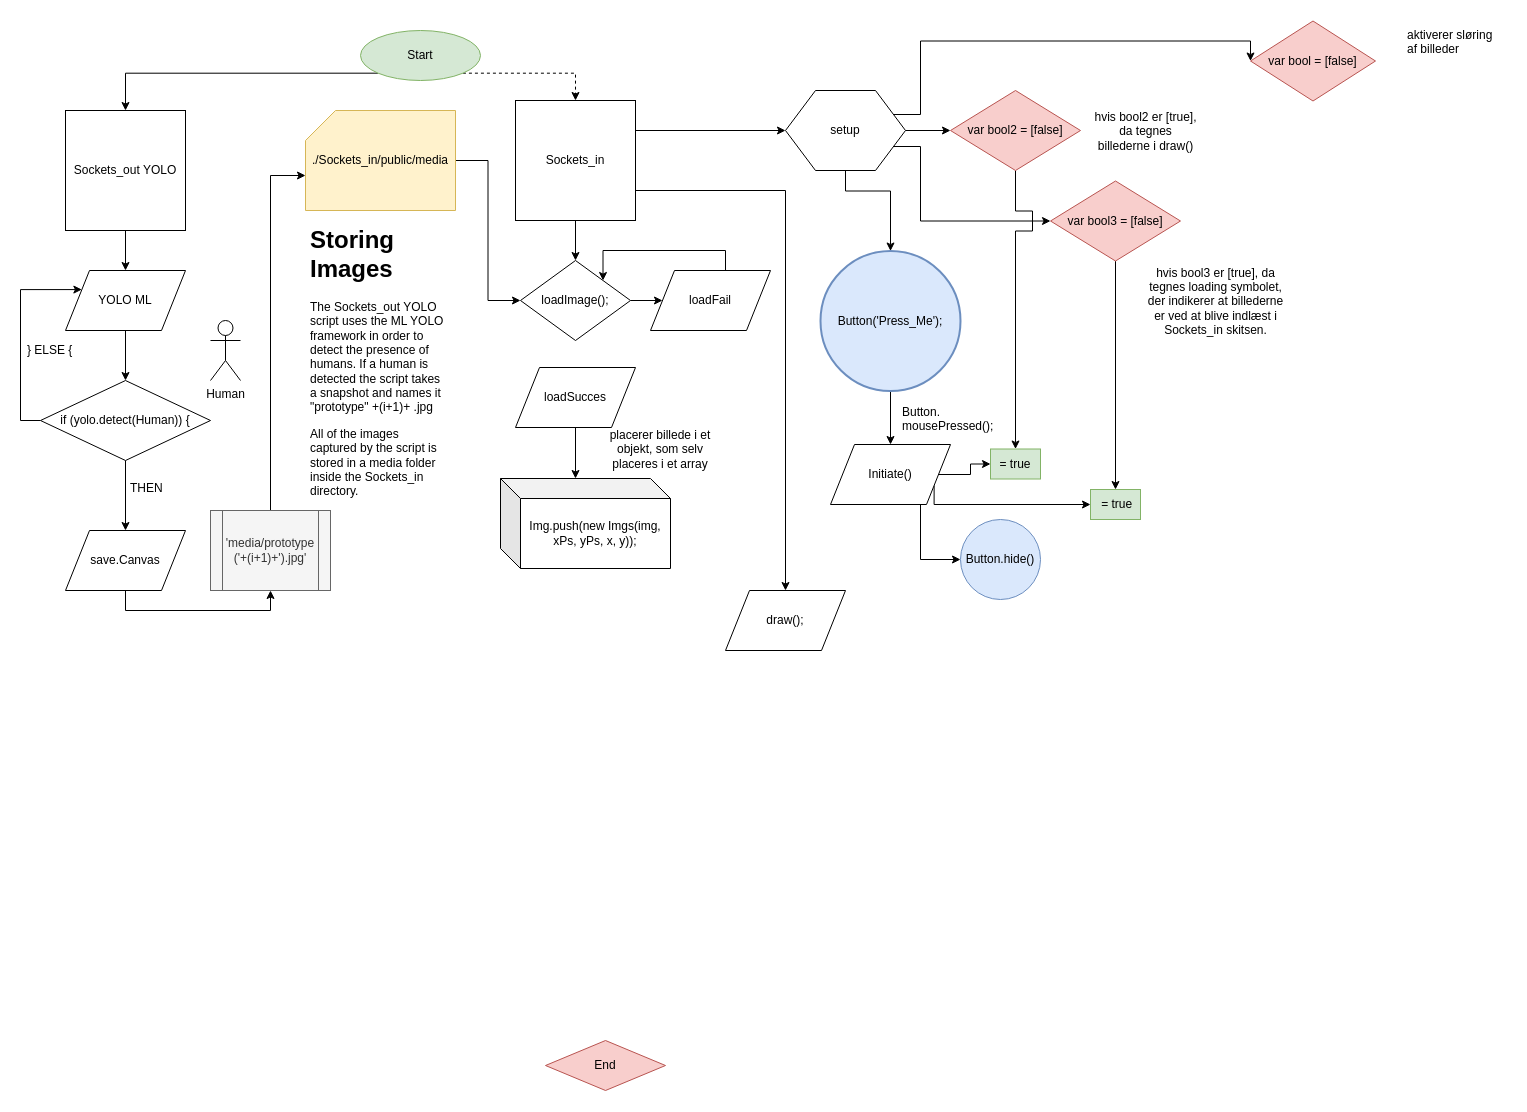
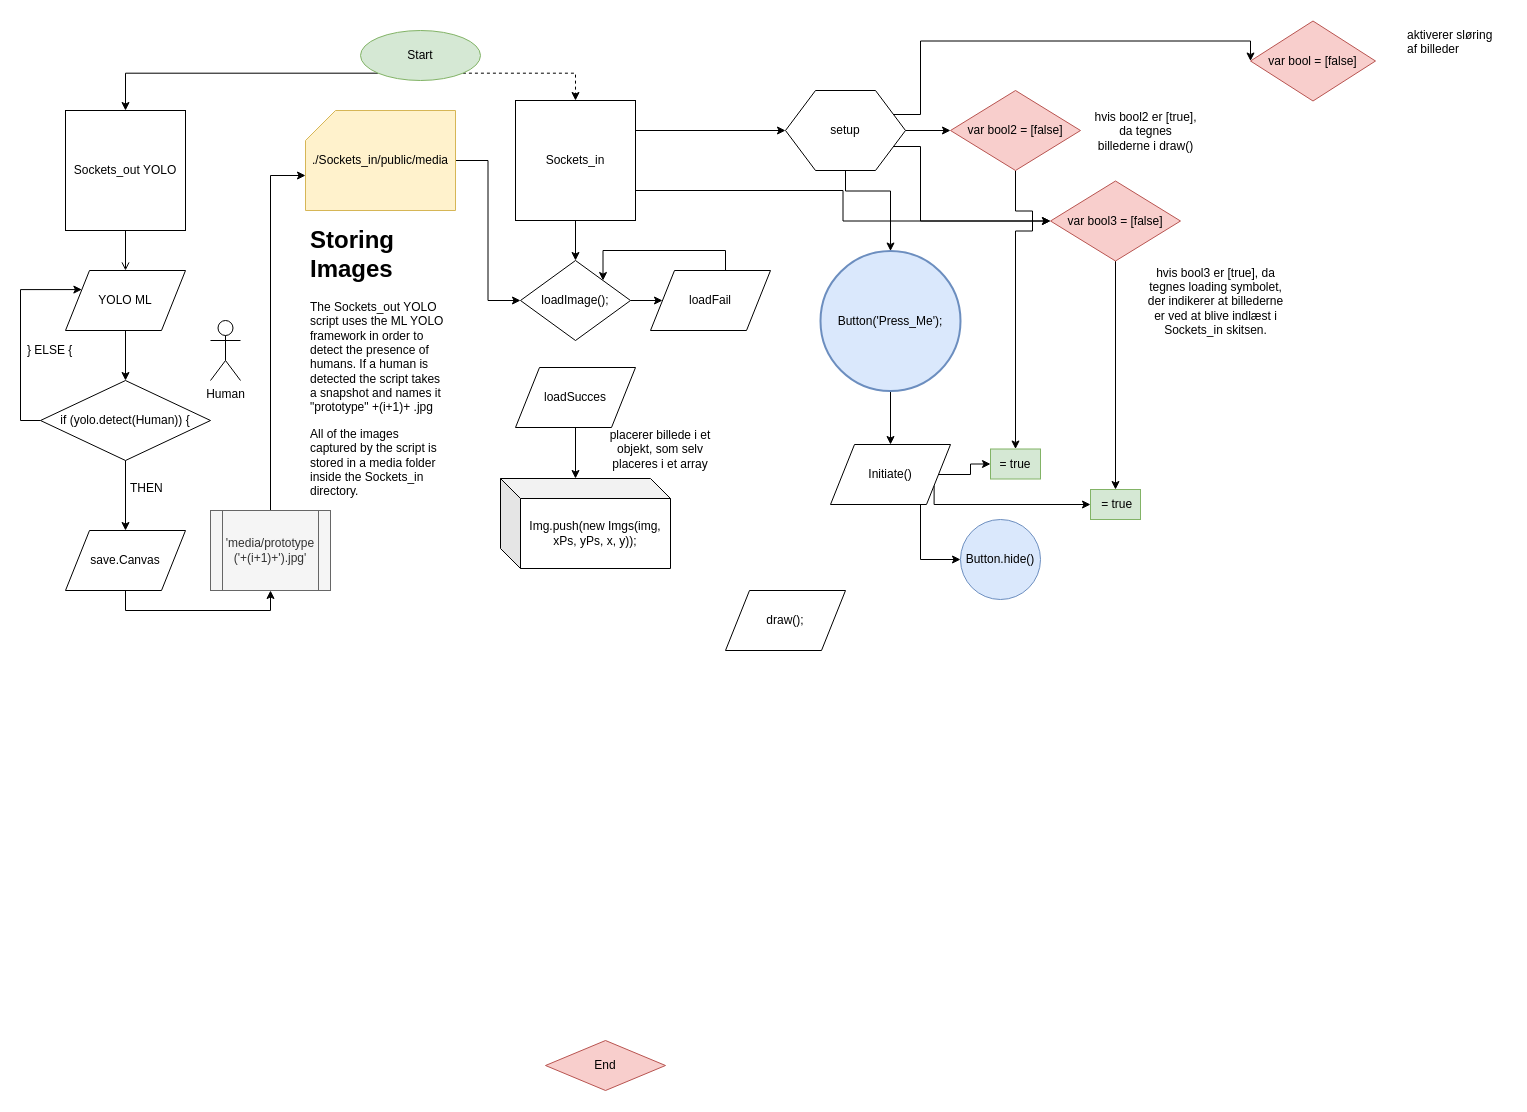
(126, 262) -> (126, 263)
(786, 386) -> (843, 213)
(956, 418) -> none
